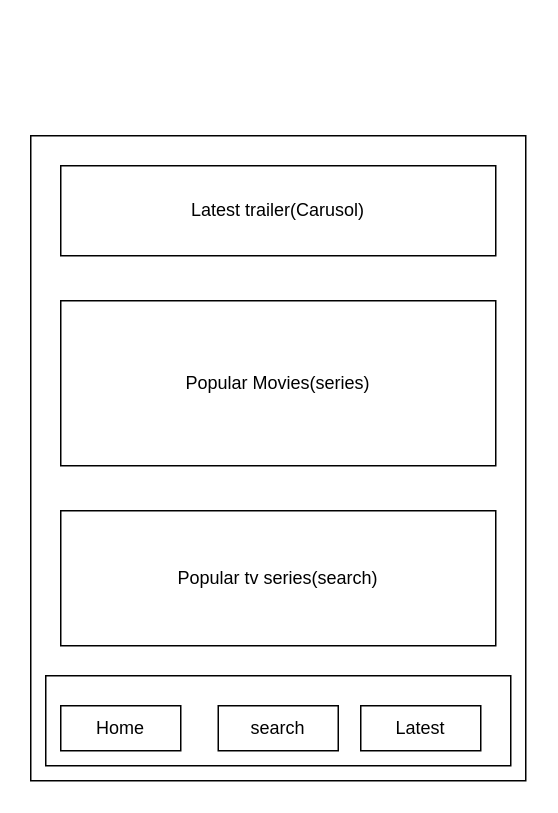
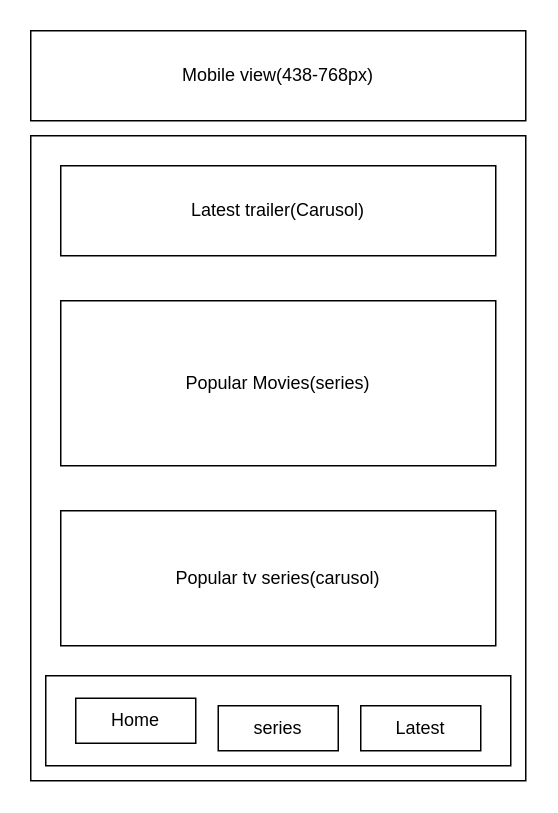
none -> (278, 76)
(278, 578) -> (278, 578)
(121, 728) -> (136, 721)
(278, 728) -> (278, 728)
